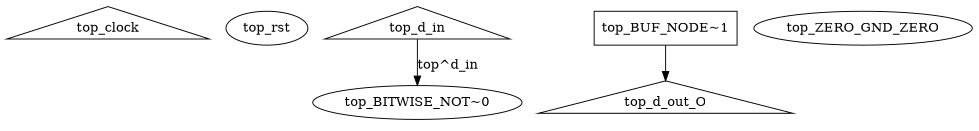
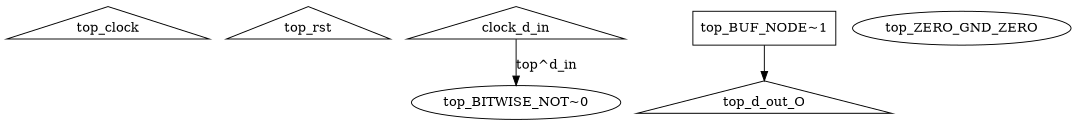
(267, 28) -> (308, 28)
(417, 28) -> (516, 28)
